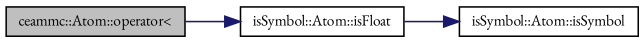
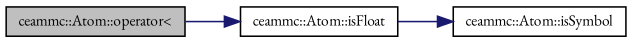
(322, 22) -> (319, 22)
(549, 22) -> (540, 22)
